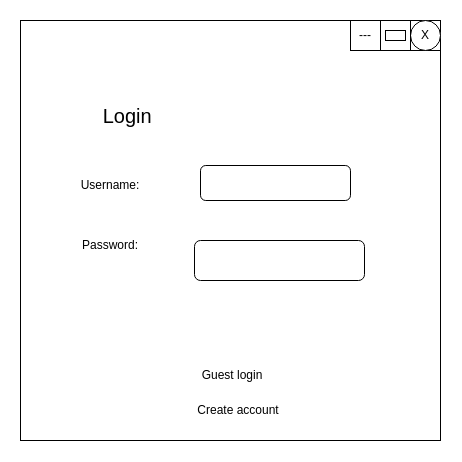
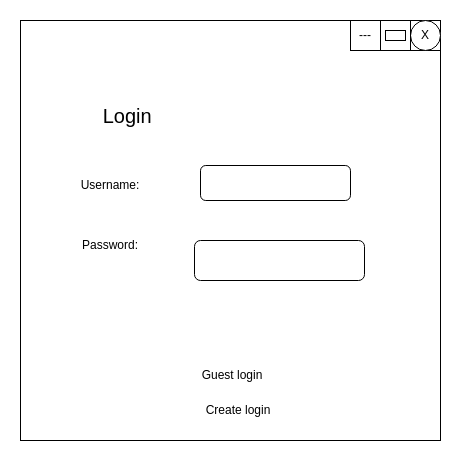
(239, 411) -> (239, 411)
